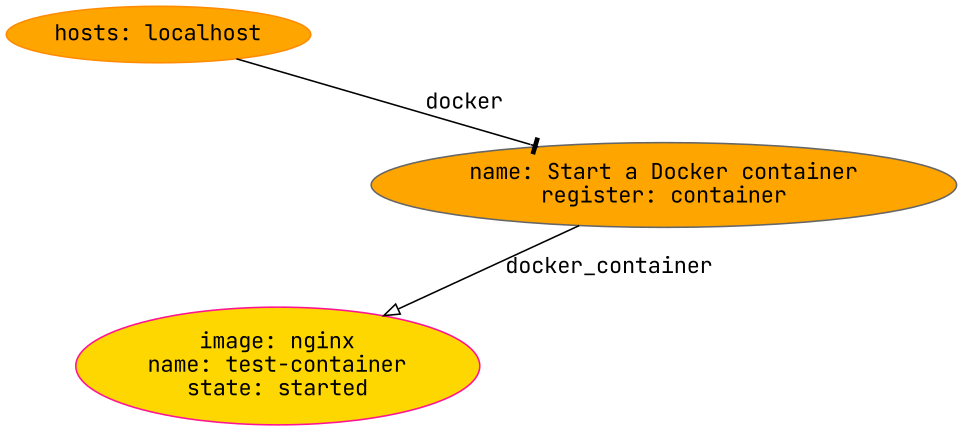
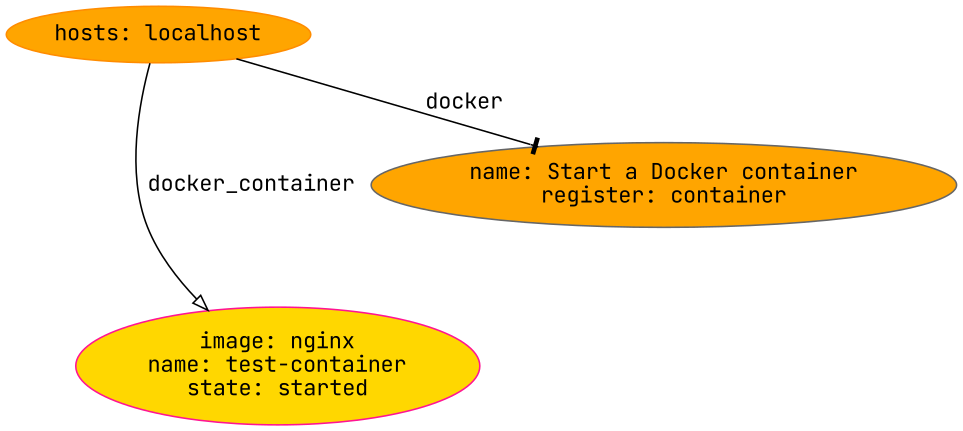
(489, 267) -> (138, 189)
